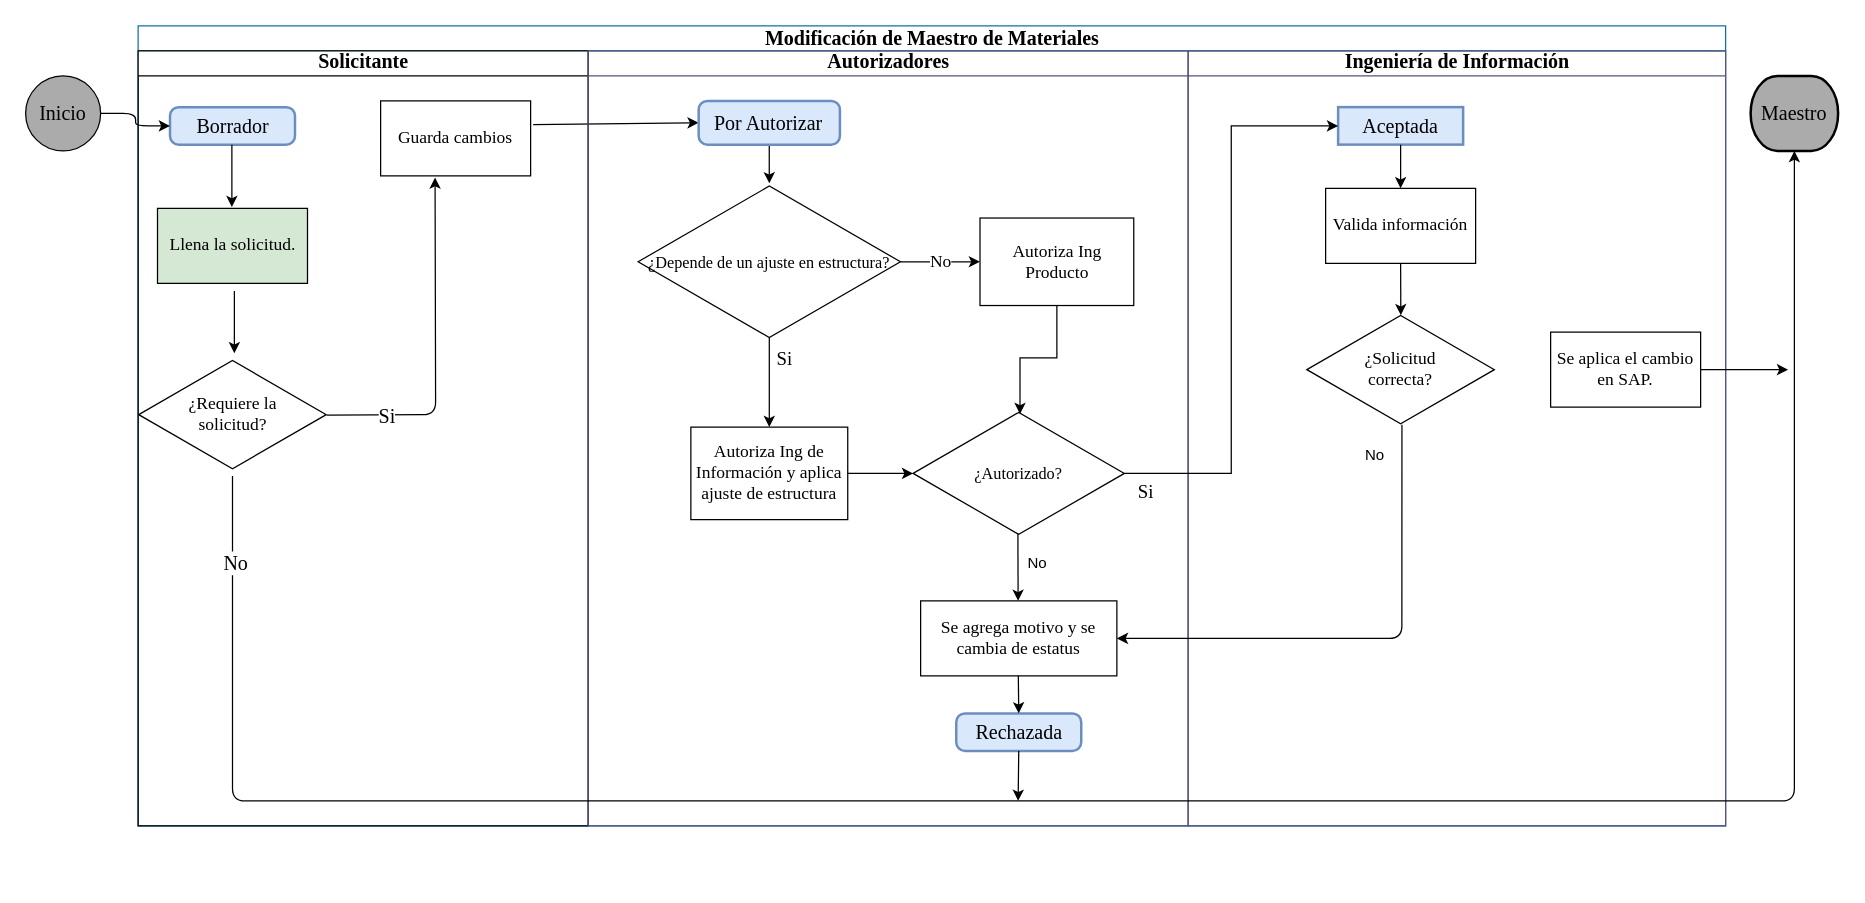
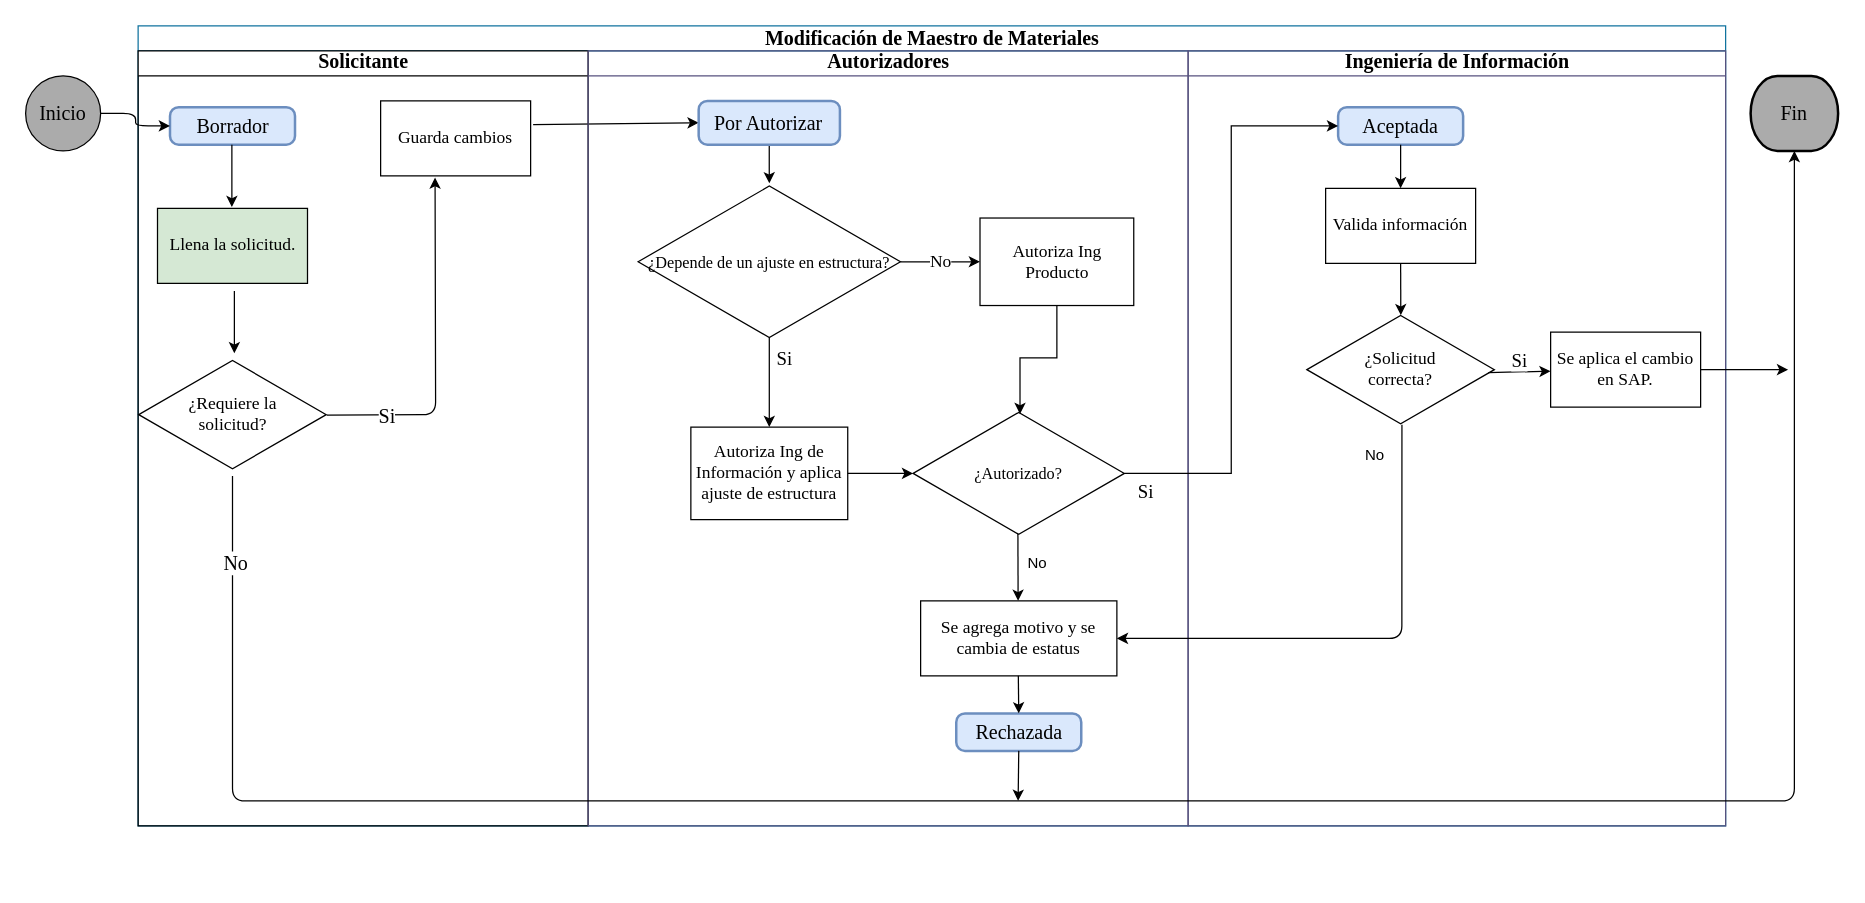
(1794, 113) -> (1794, 113)
(1401, 126) -> (1401, 126)
none -> (1516, 372)
